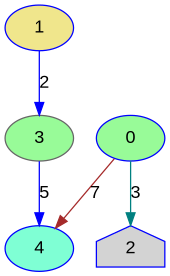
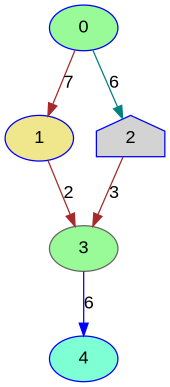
(39, 77) -> (59, 188)
none -> (111, 186)
(89, 189) -> (64, 77)
(44, 193) -> (89, 304)
(136, 193) -> (114, 83)
